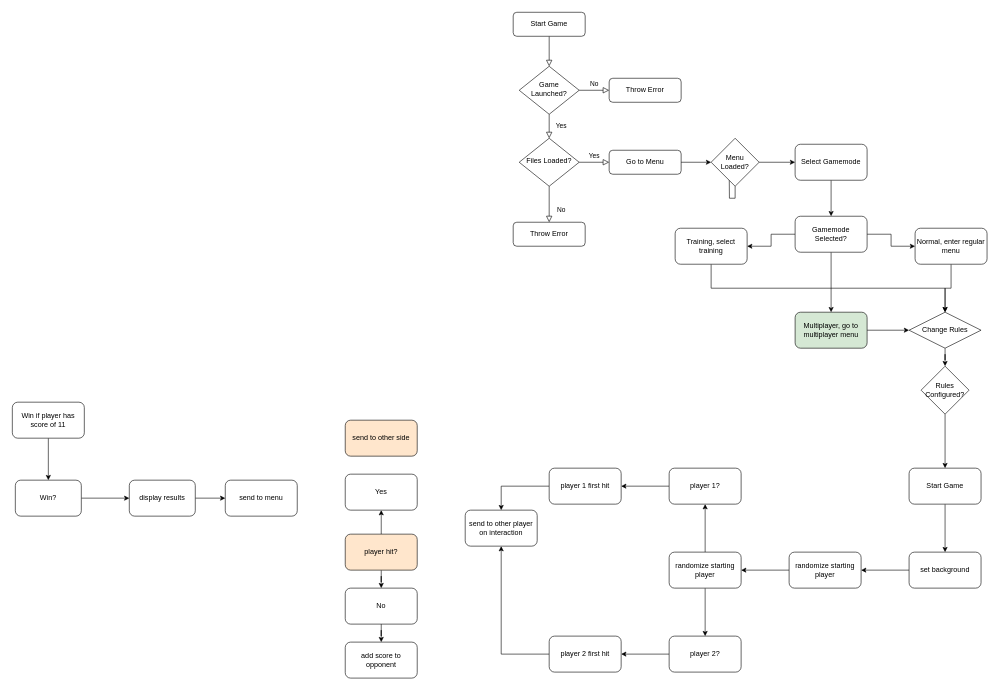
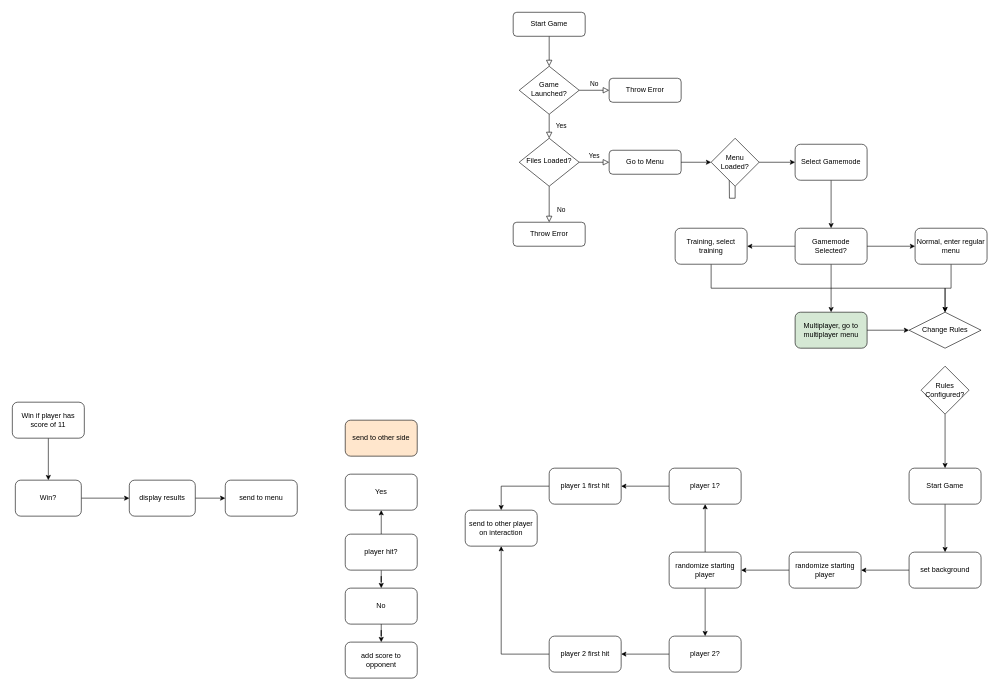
(831, 234) -> (831, 246)
(945, 357) -> none
(381, 552) -> (381, 552)
